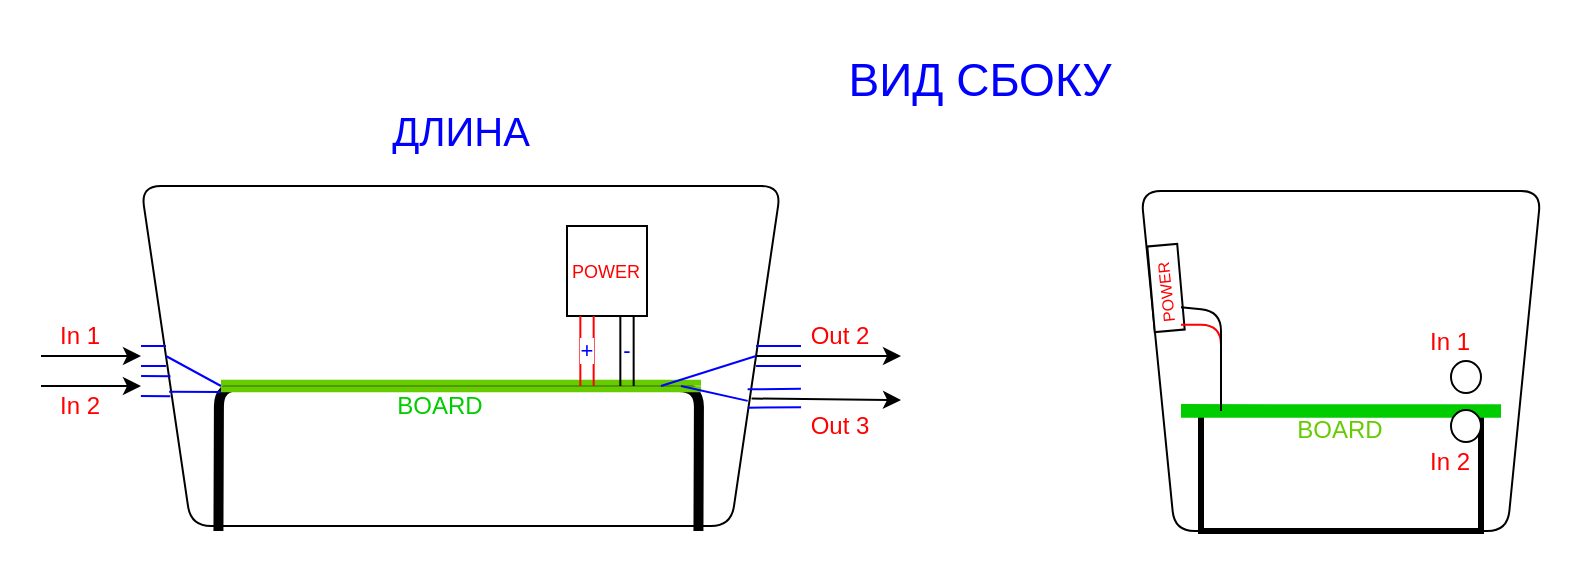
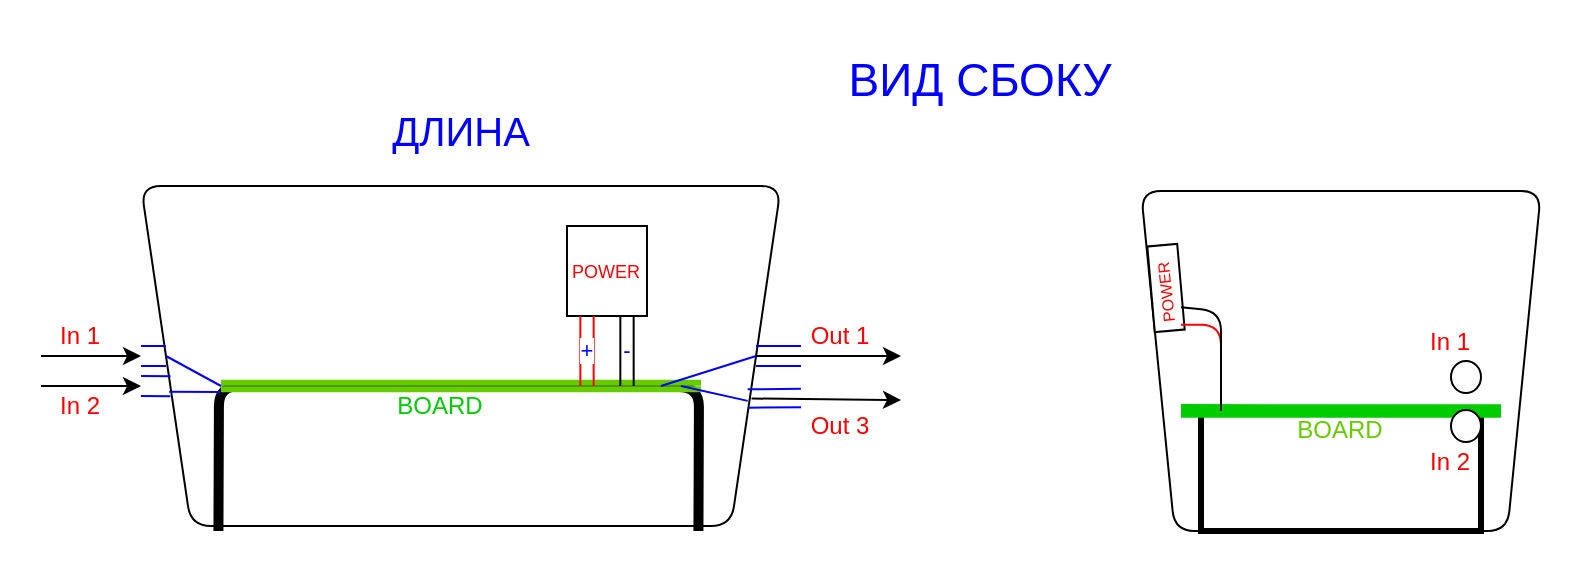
(841, 337) -> (841, 337)
